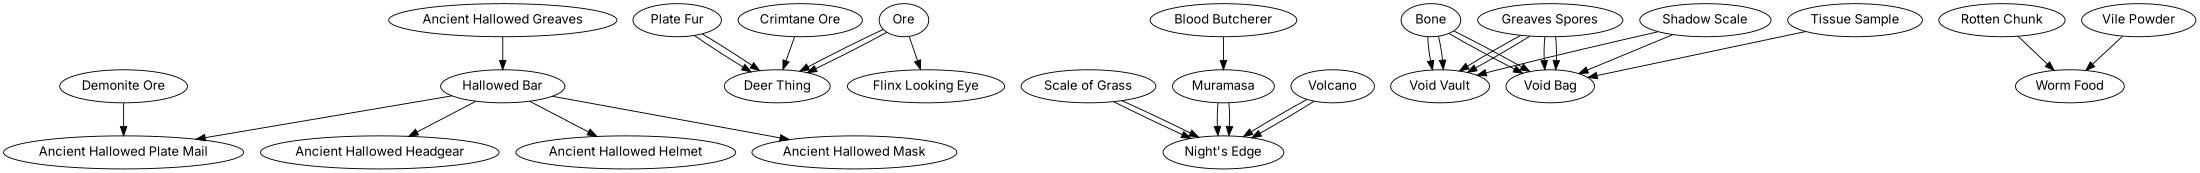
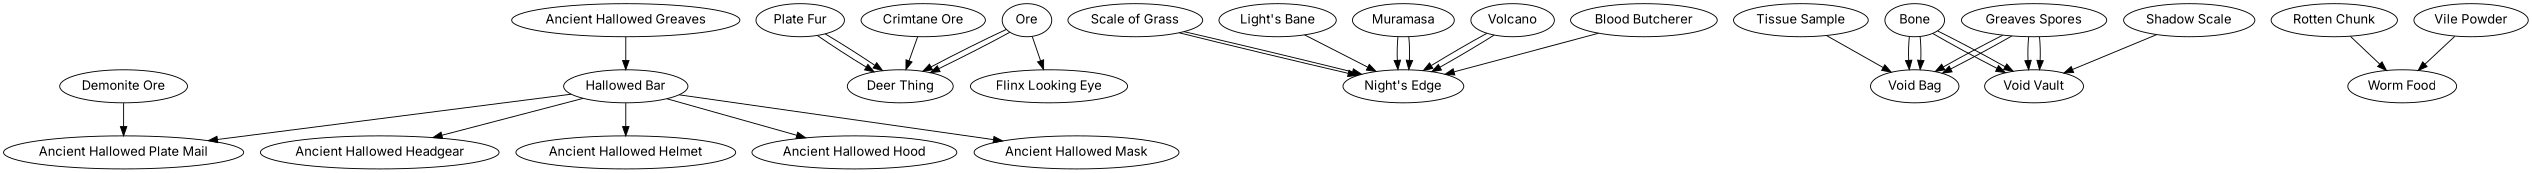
none -> (1278, 20)
(1223, 49) -> (1526, 53)
(1630, 52) -> none
none -> (854, 152)
